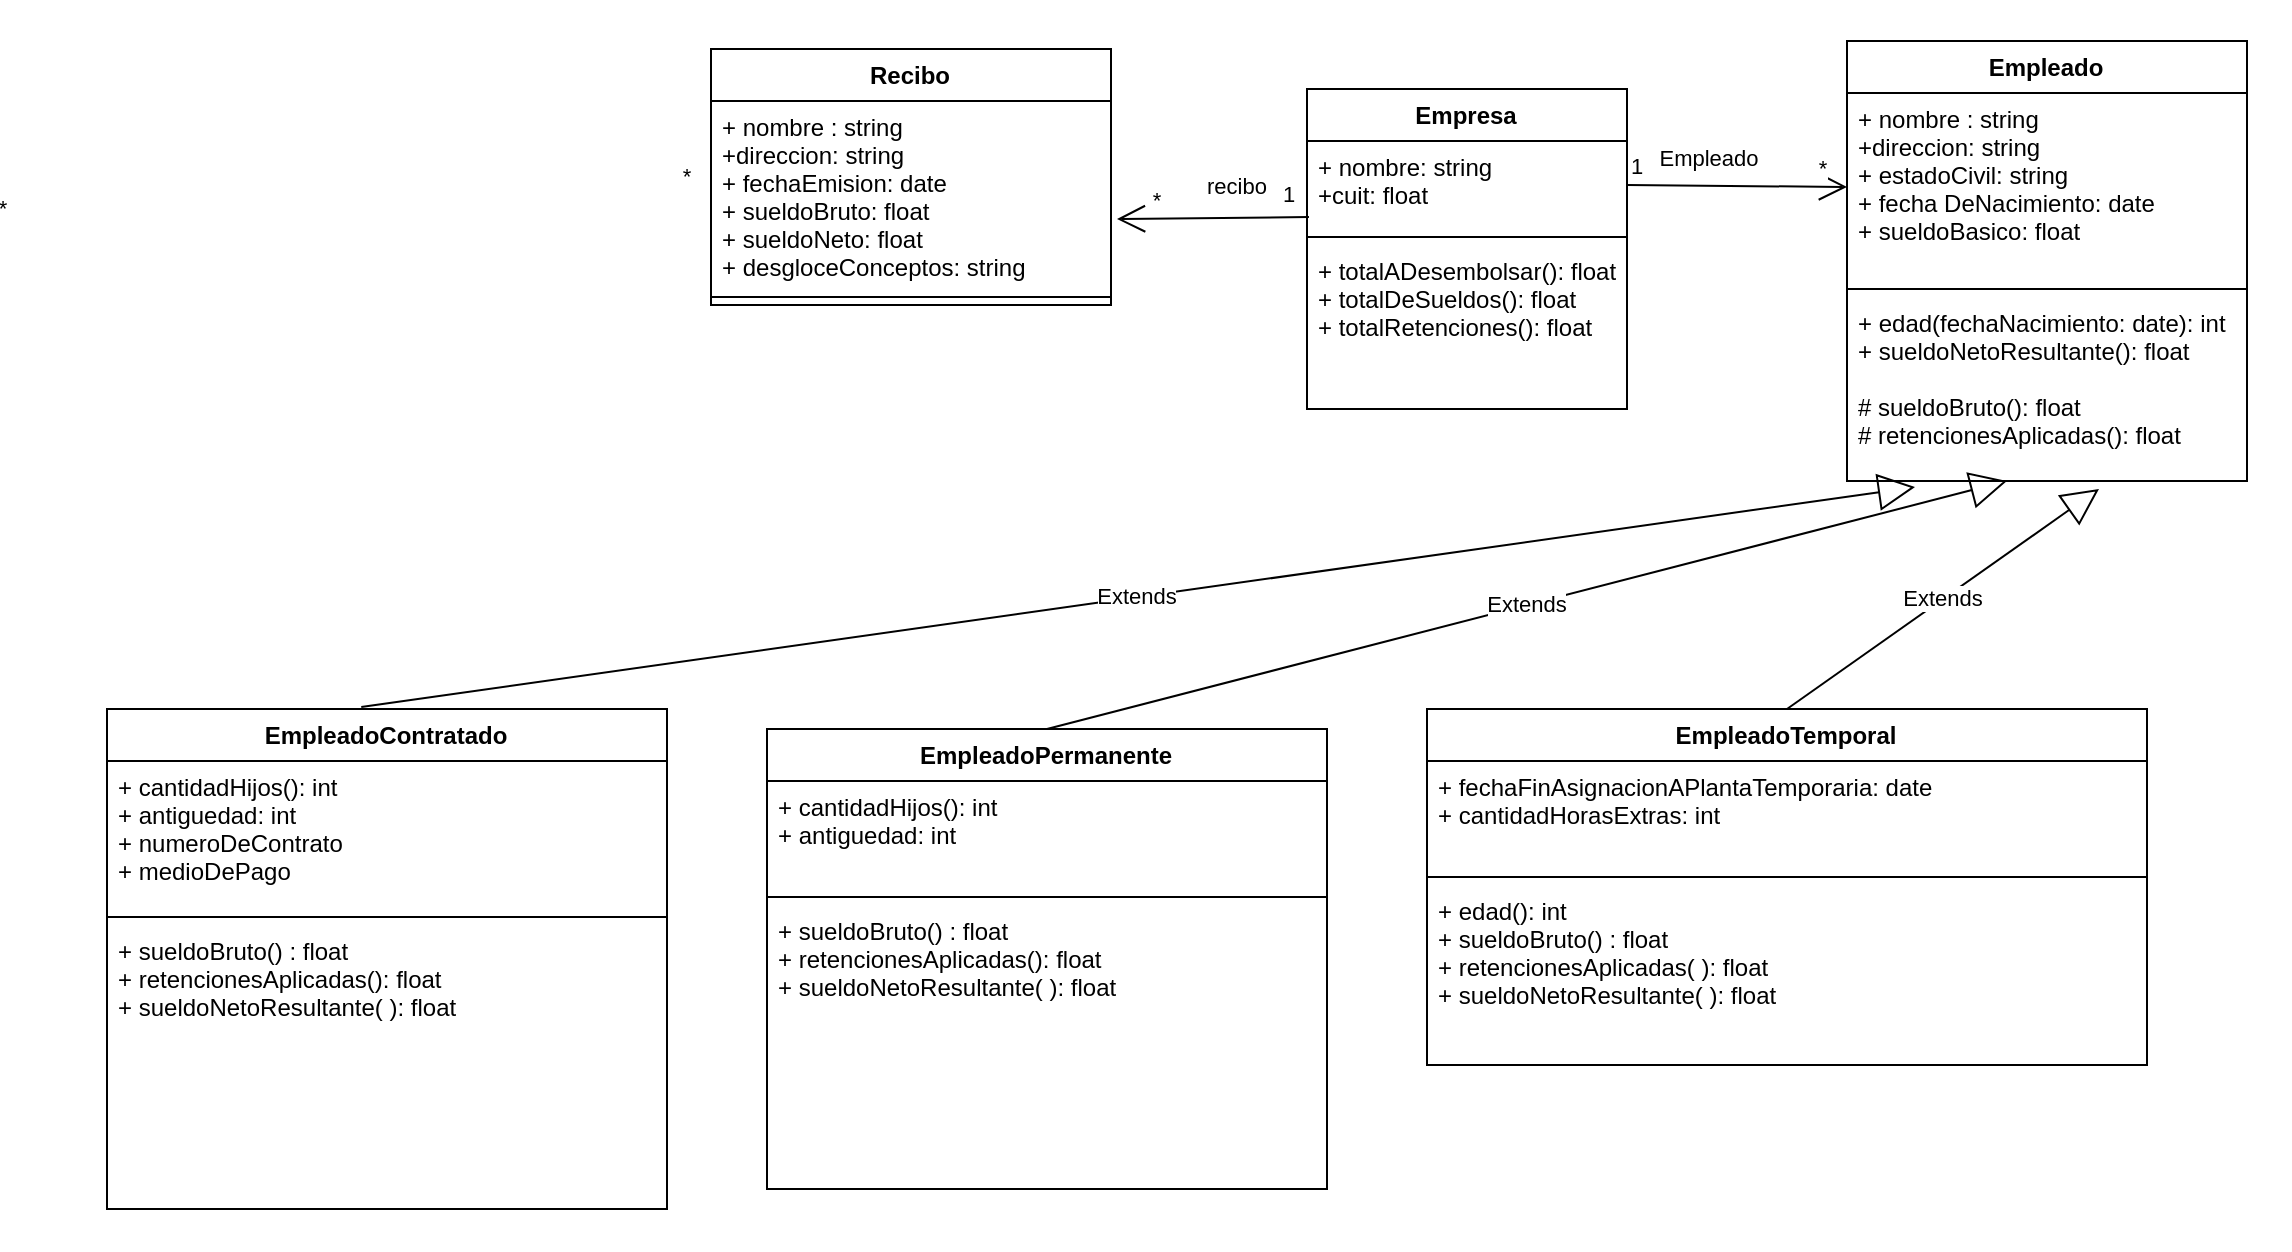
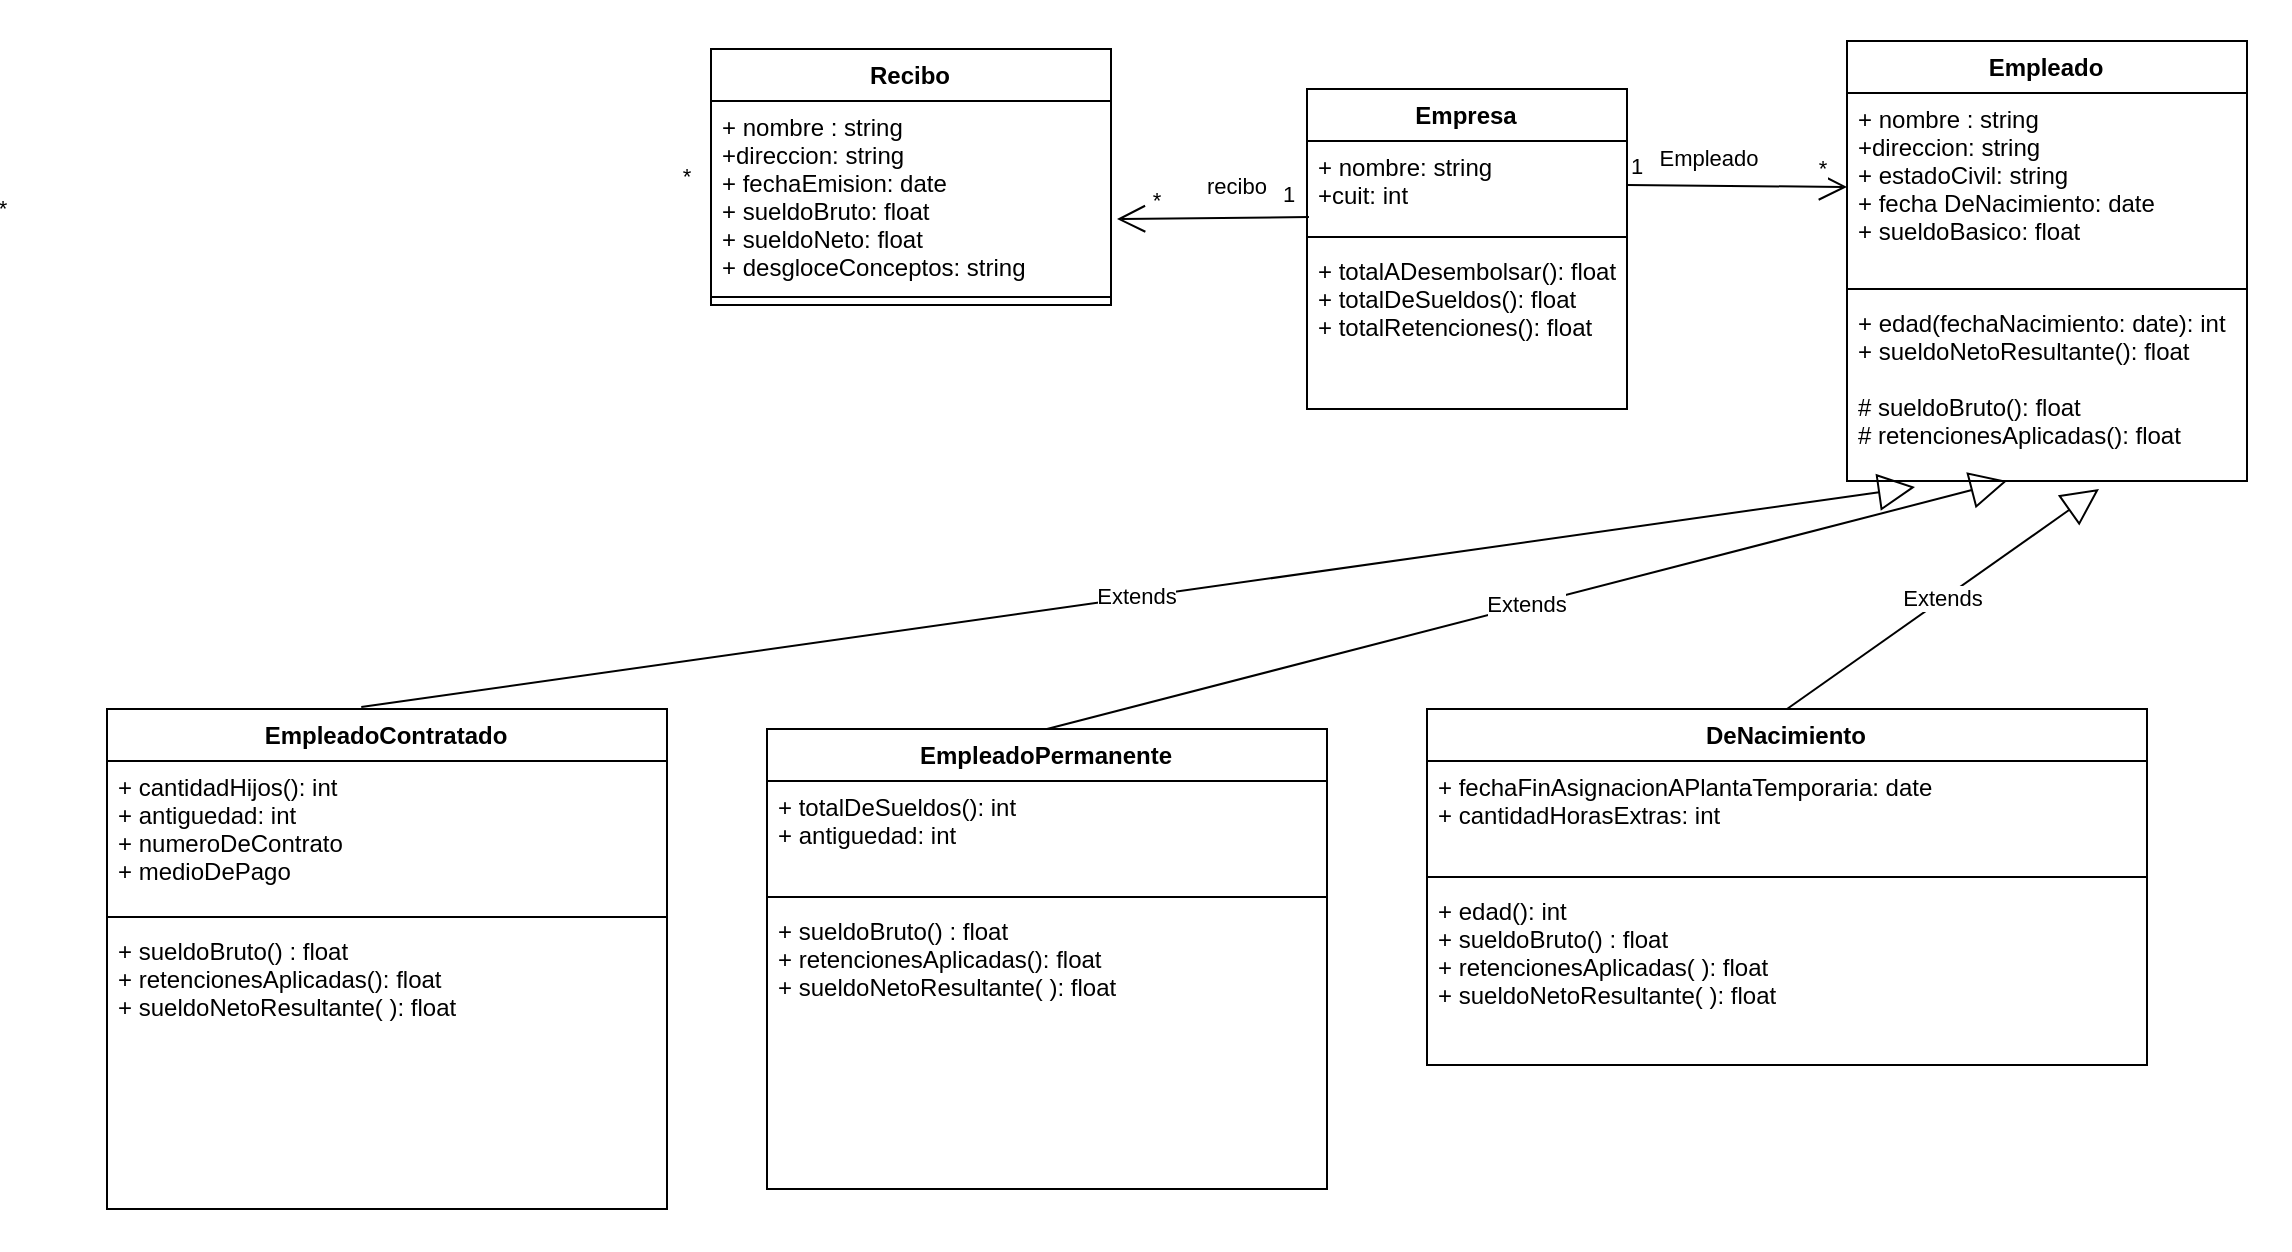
(1413, 168) -> (1413, 168)
(1786, 736) -> (1786, 736)
(907, 808) -> (914, 808)
